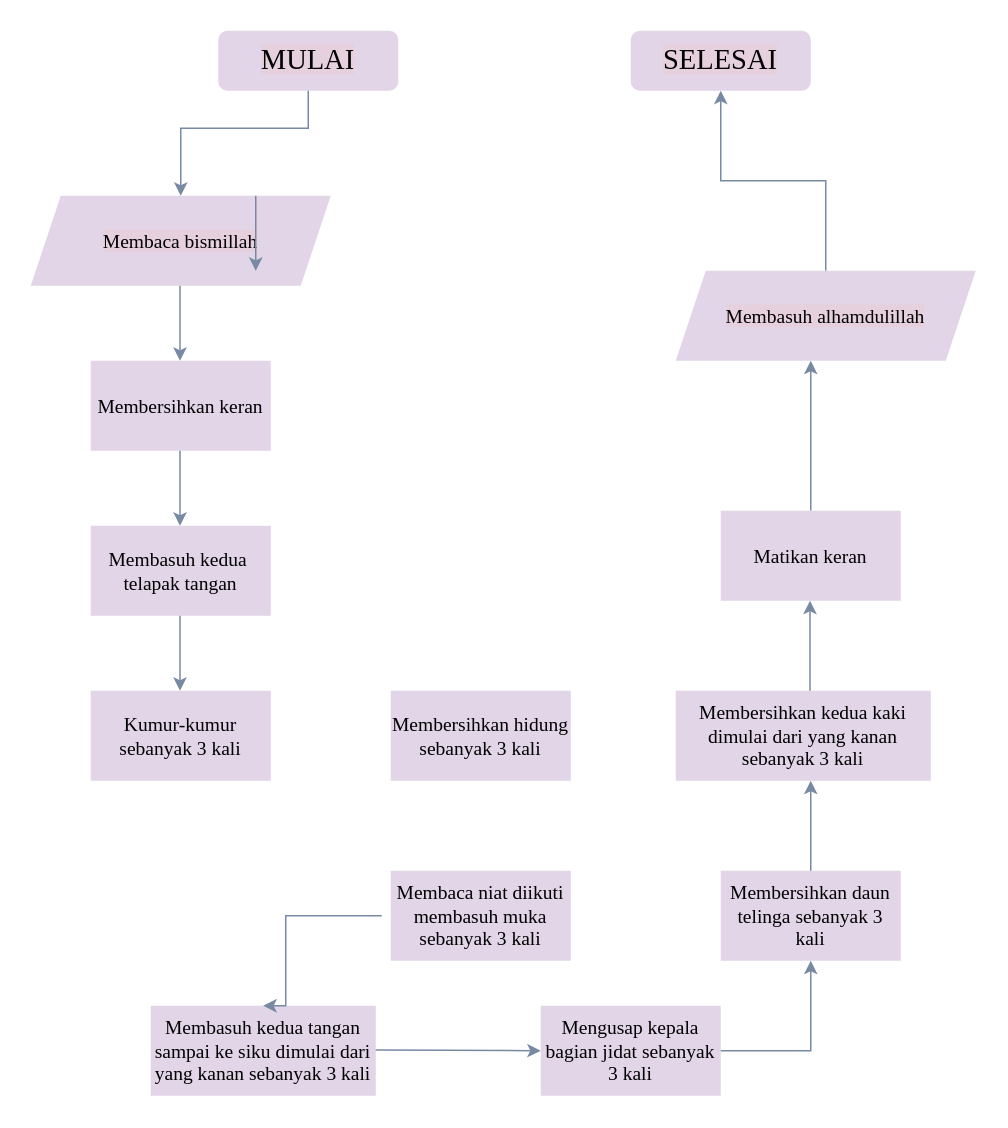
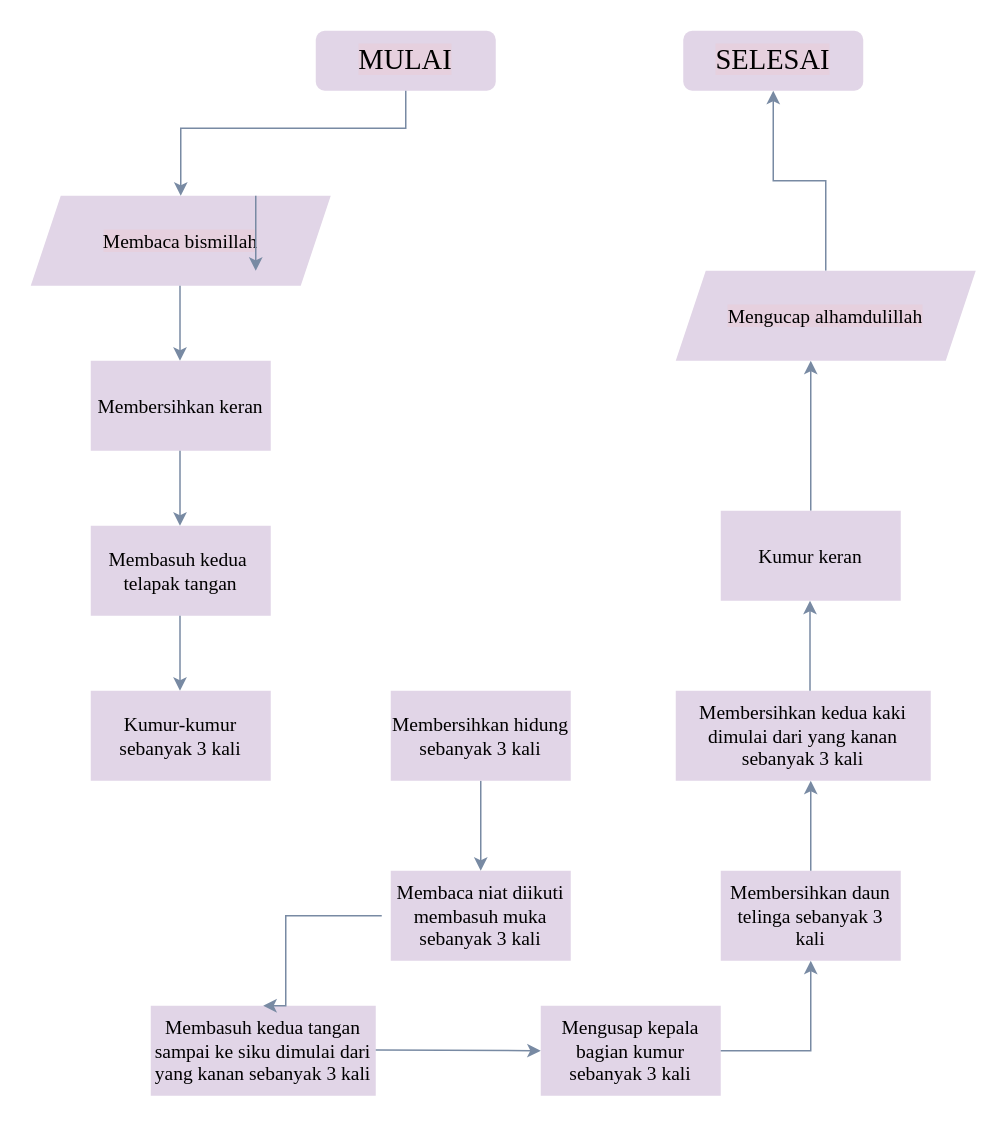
(308, 61) -> (406, 61)
(721, 61) -> (773, 61)
(826, 316) -> (826, 316)
(811, 556) -> (811, 556)
none -> (481, 821)
(631, 1051) -> (631, 1051)
